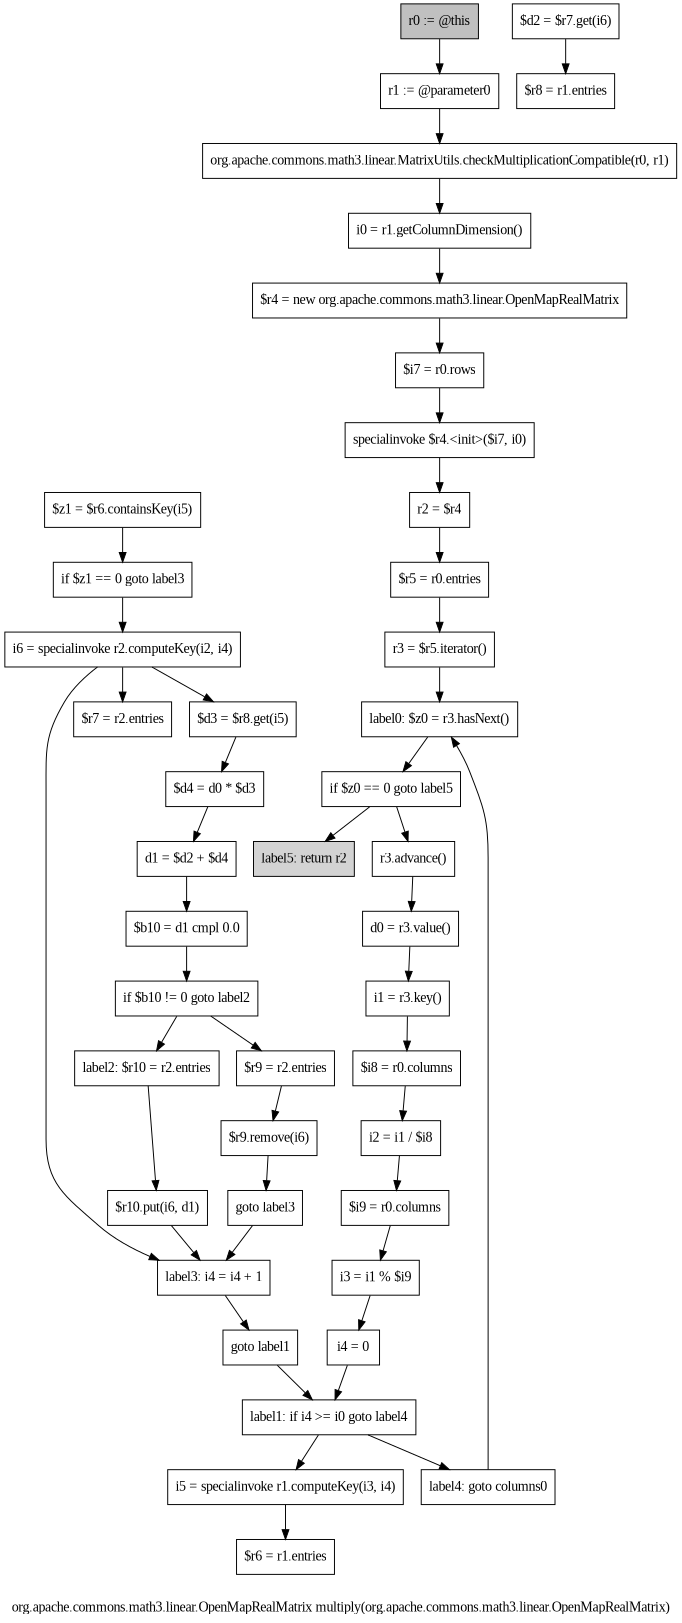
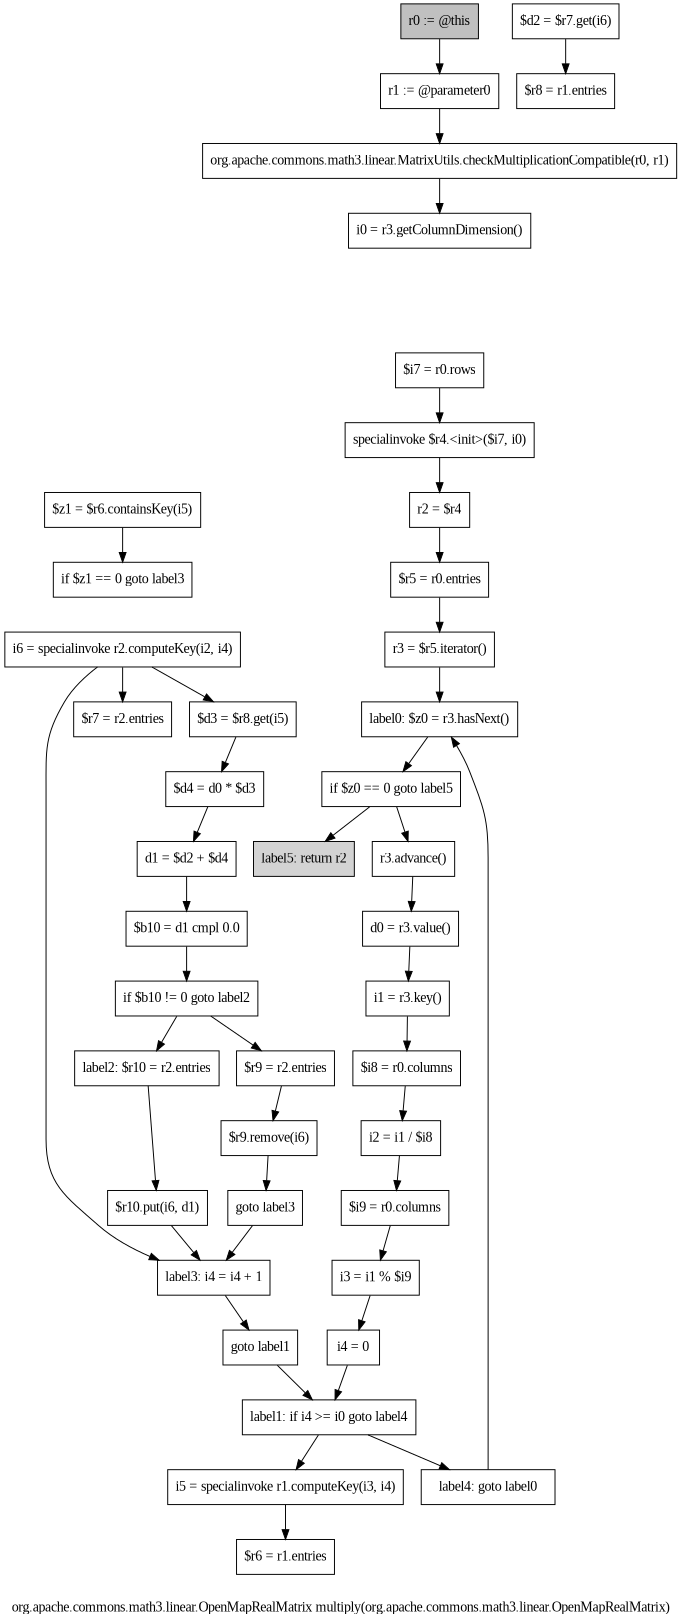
(440, 231) -> (440, 231)
(440, 301) -> none
(123, 610) -> none
(488, 1487) -> (488, 1487)
